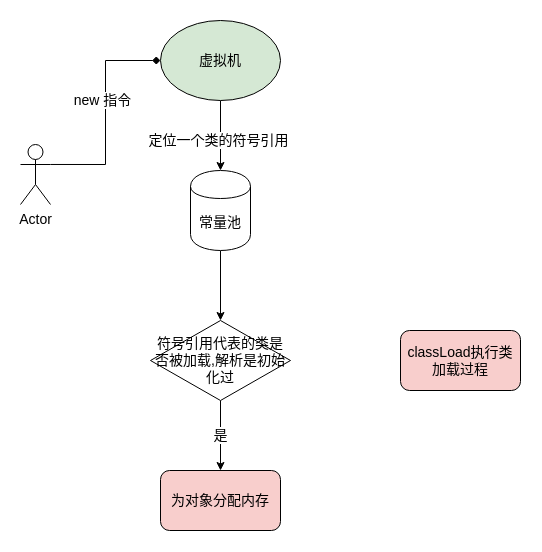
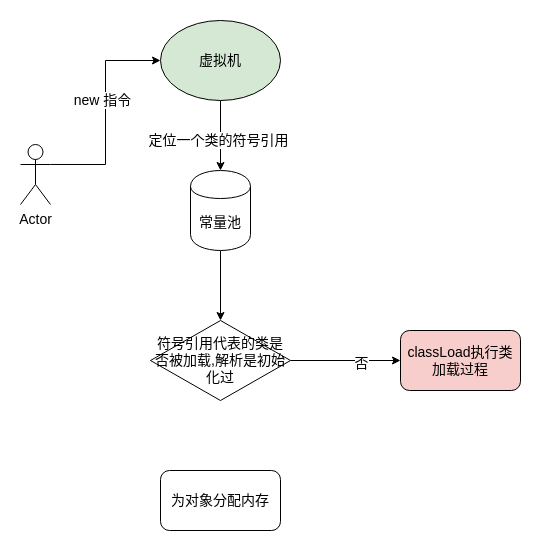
(152, 61) -> (152, 61)
none -> (342, 361)
(221, 432) -> none
(221, 501) -> (221, 501)
